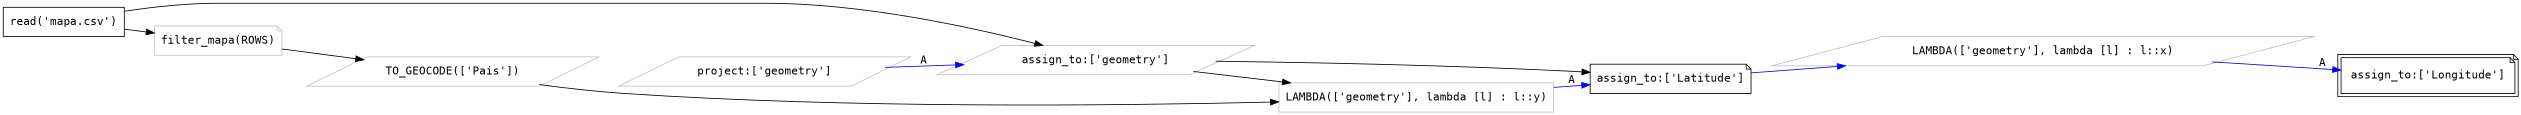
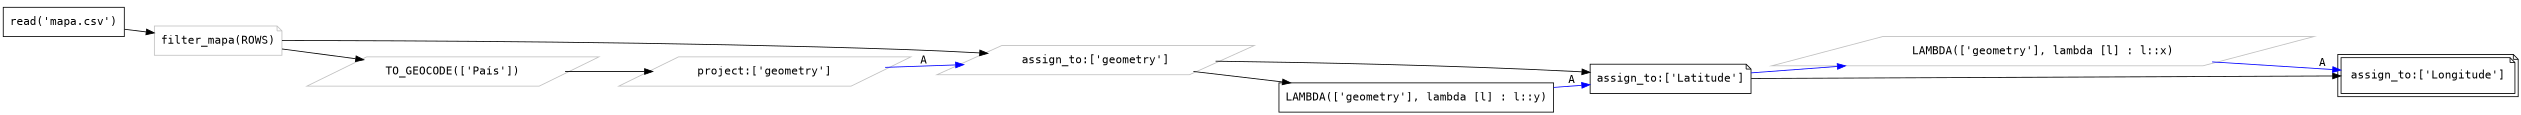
(581, 3) -> (631, 43)
none -> (2042, 77)
(1416, 98) -> (1416, 98)
(905, 104) -> (605, 72)
